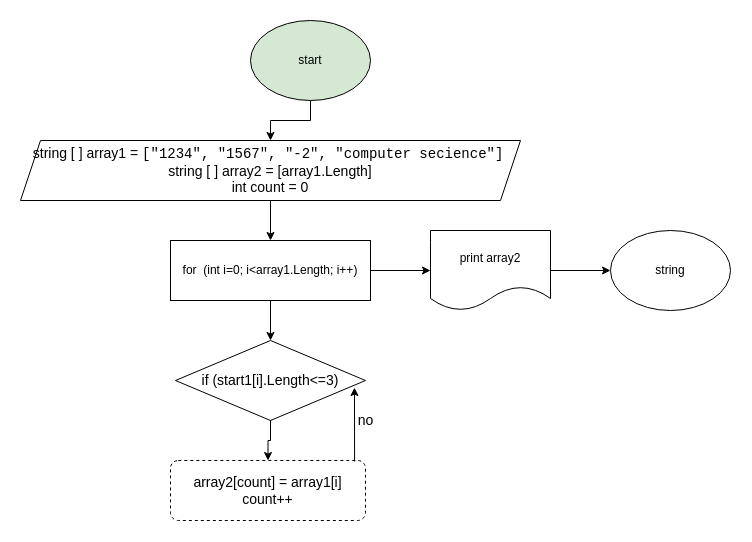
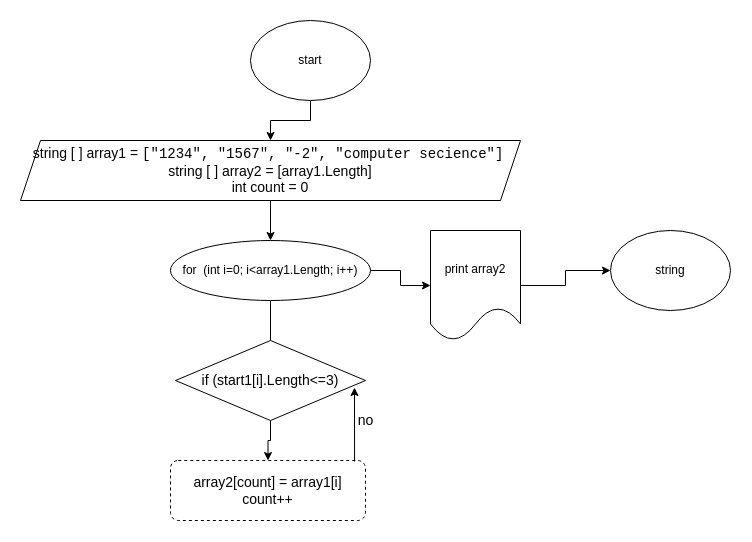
(311, 61) -> (311, 61)
(271, 271) -> (271, 271)
(491, 271) -> (476, 286)
(271, 332) -> (271, 335)
